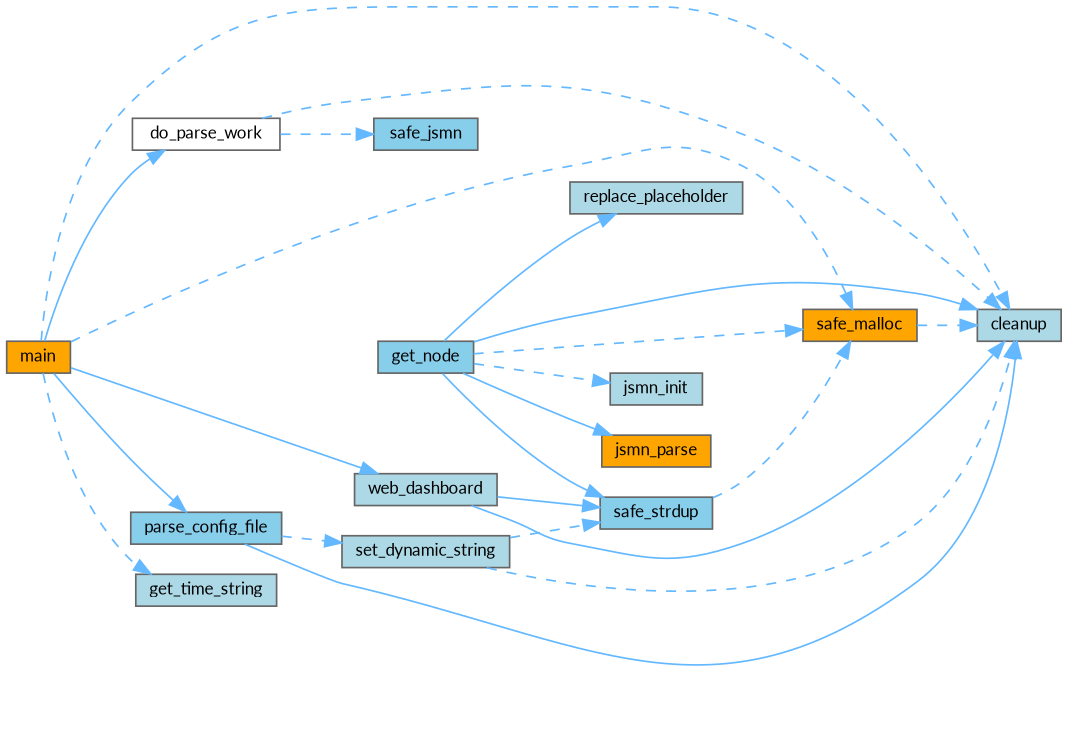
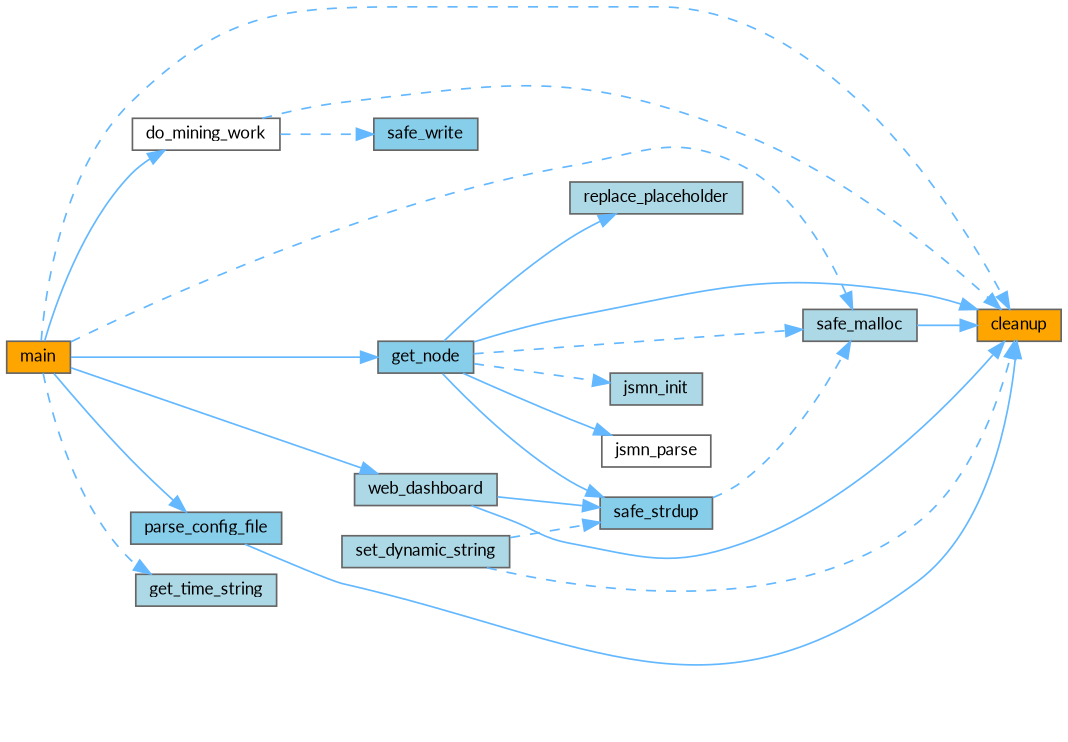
(206, 134) -> (206, 134)
(426, 134) -> (426, 134)
(860, 325) -> (860, 325)
(939, 325) -> (939, 325)
(1019, 325) -> (1019, 325)
none -> (216, 357)
(656, 451) -> (656, 451)
(303, 539) -> none
